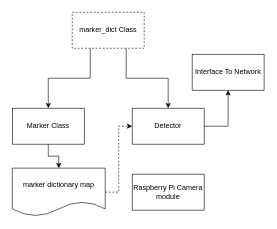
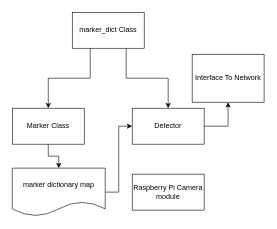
(108, 30) -> (108, 30)
(228, 72) -> (228, 78)
(119, 162) -> (119, 162)
